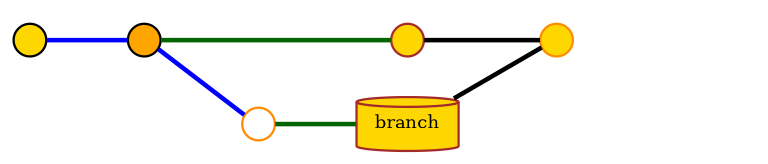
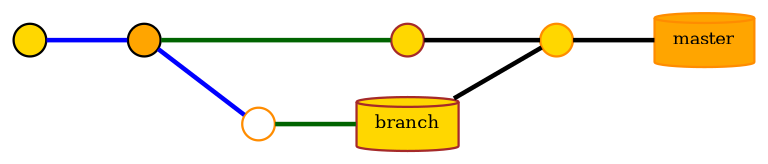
none -> (704, 40)
